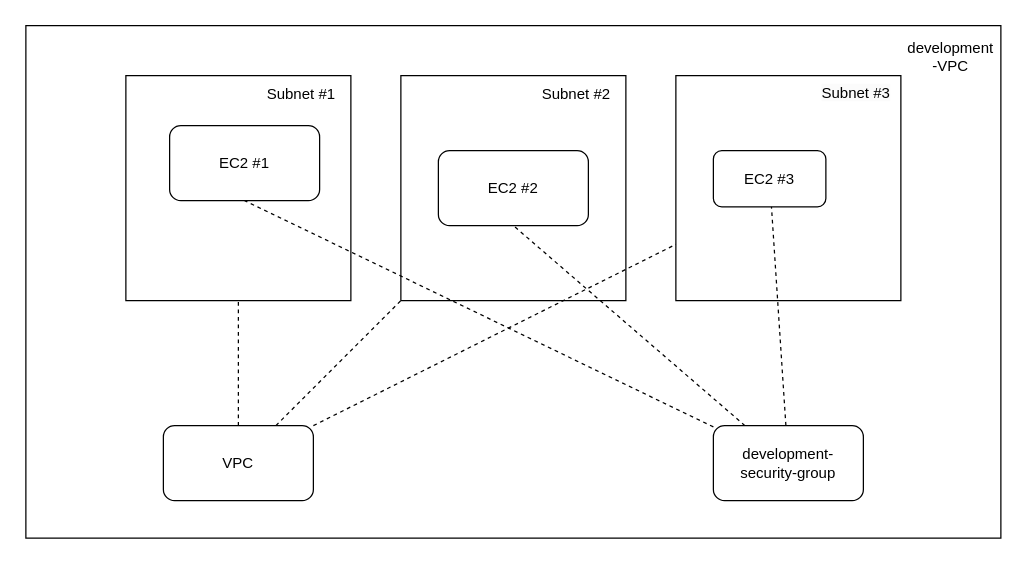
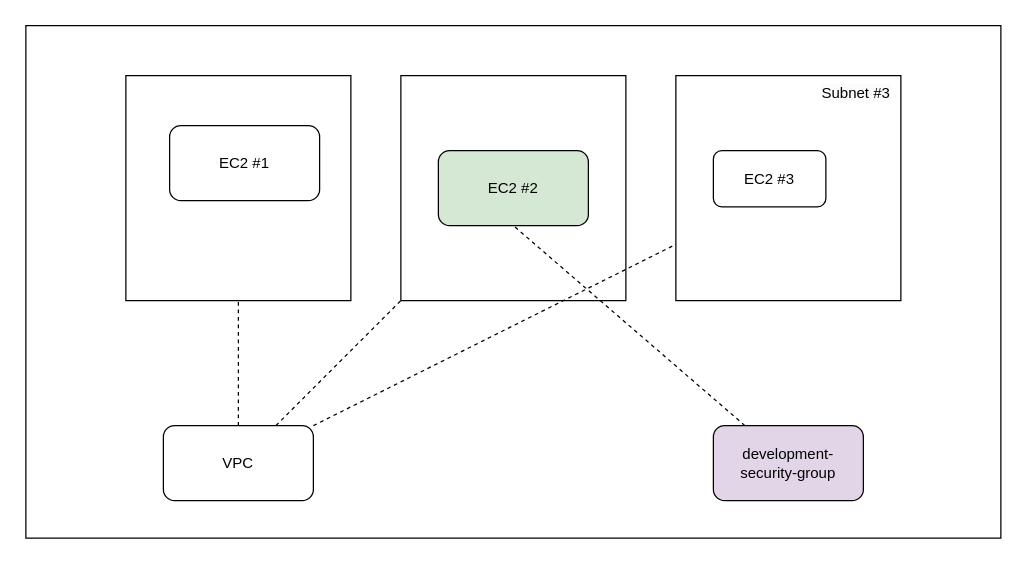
(951, 57) -> none
(301, 94) -> none
(576, 94) -> none
(513, 188) -> (513, 188)
(479, 314) -> none
(778, 317) -> none
(788, 463) -> (788, 463)
